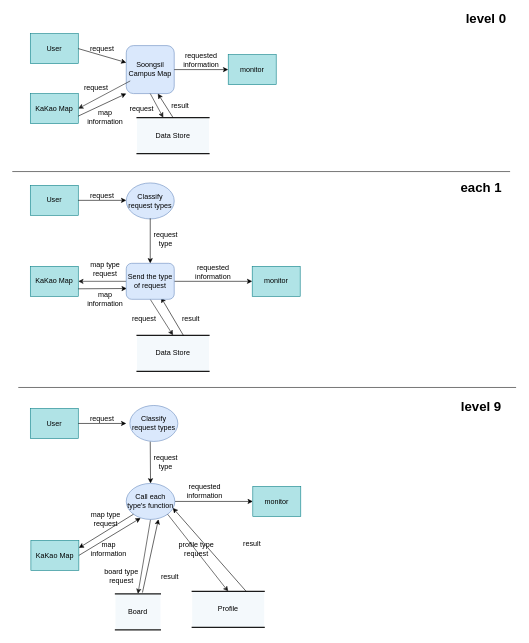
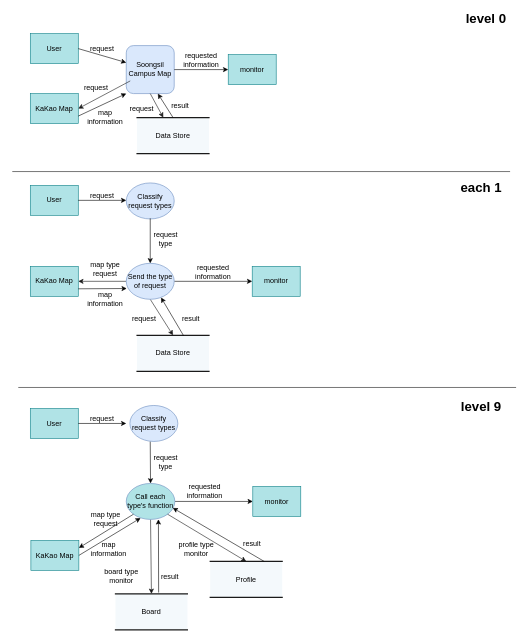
(150, 281) -> (150, 281)
(151, 501) -> (151, 501)
(197, 549) -> (197, 549)
(122, 576) -> (122, 576)
(228, 609) -> (246, 579)
(138, 612) -> (152, 612)
